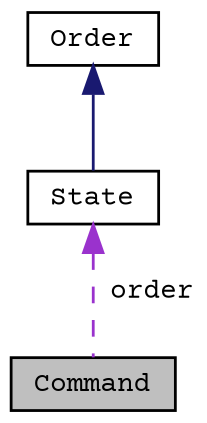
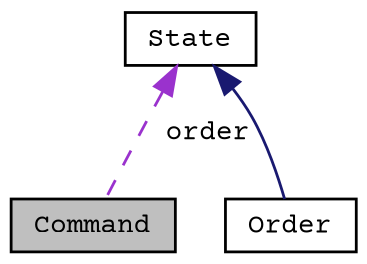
(93, 132) -> (264, 141)
